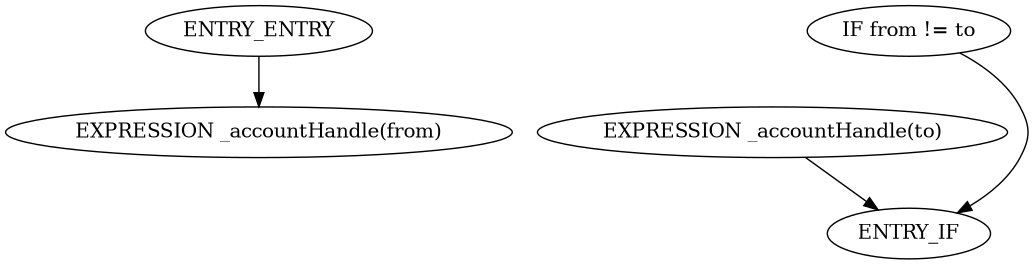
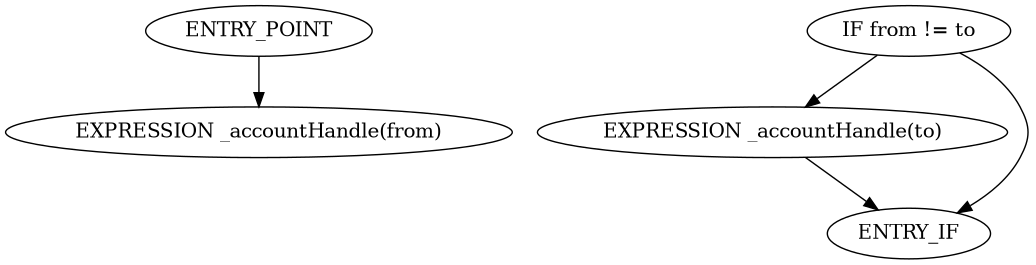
(259, 31) -> (259, 31)
none -> (847, 77)
